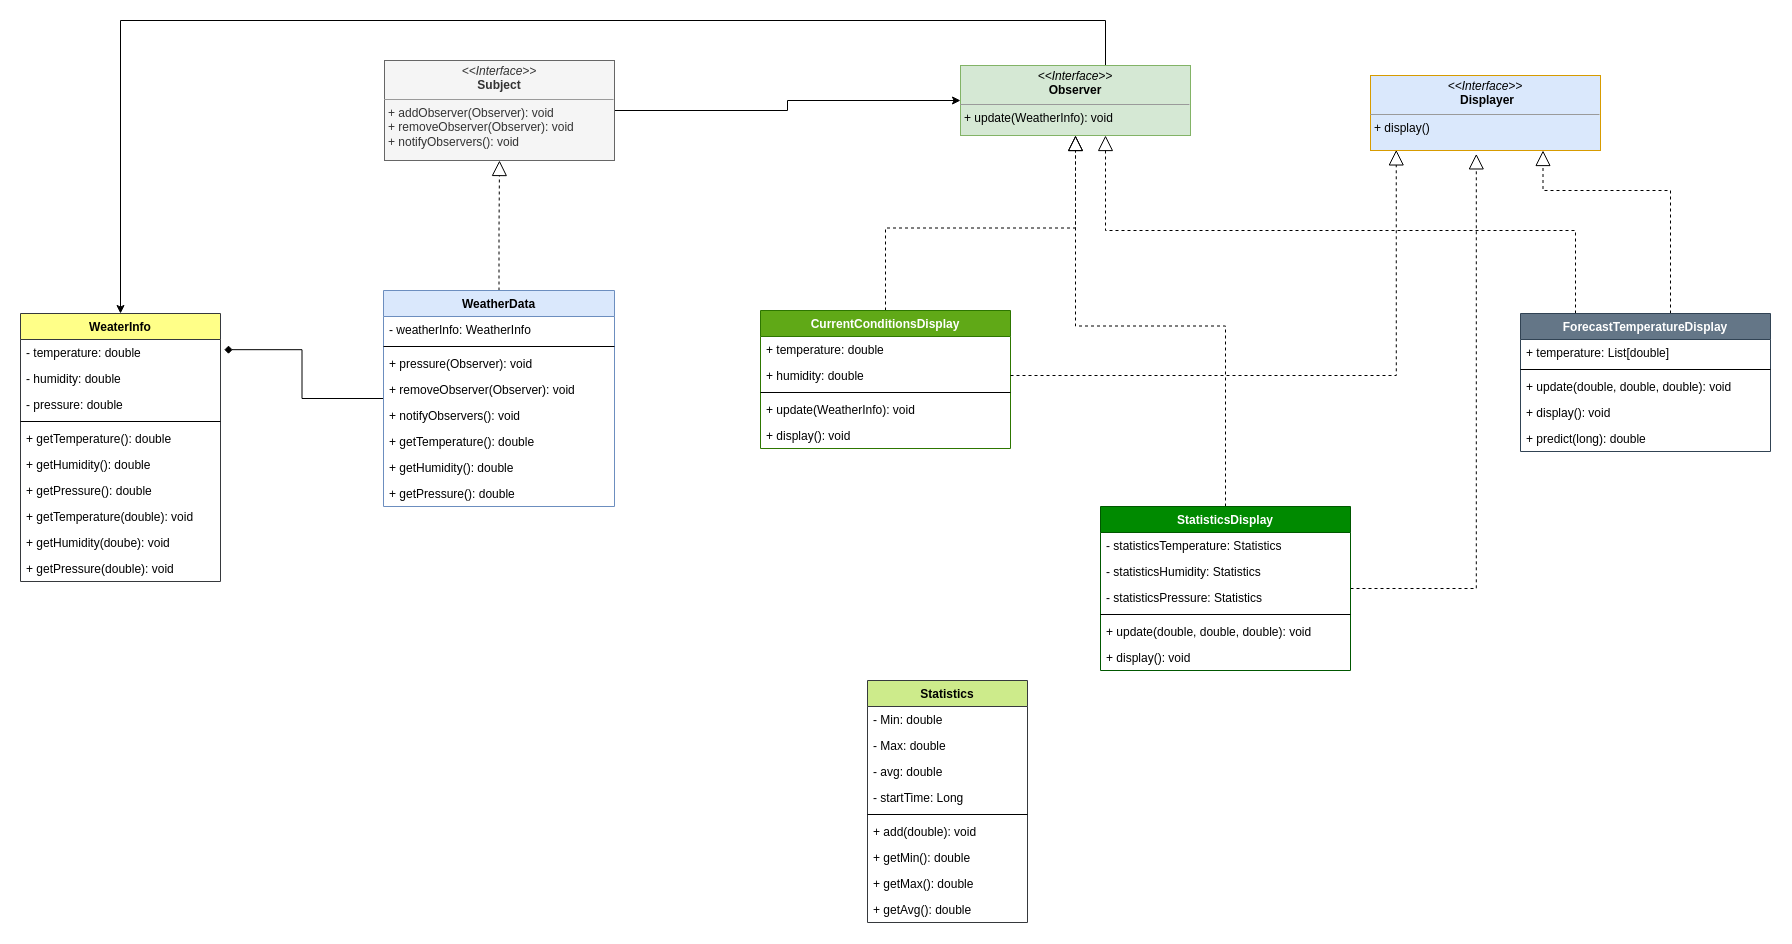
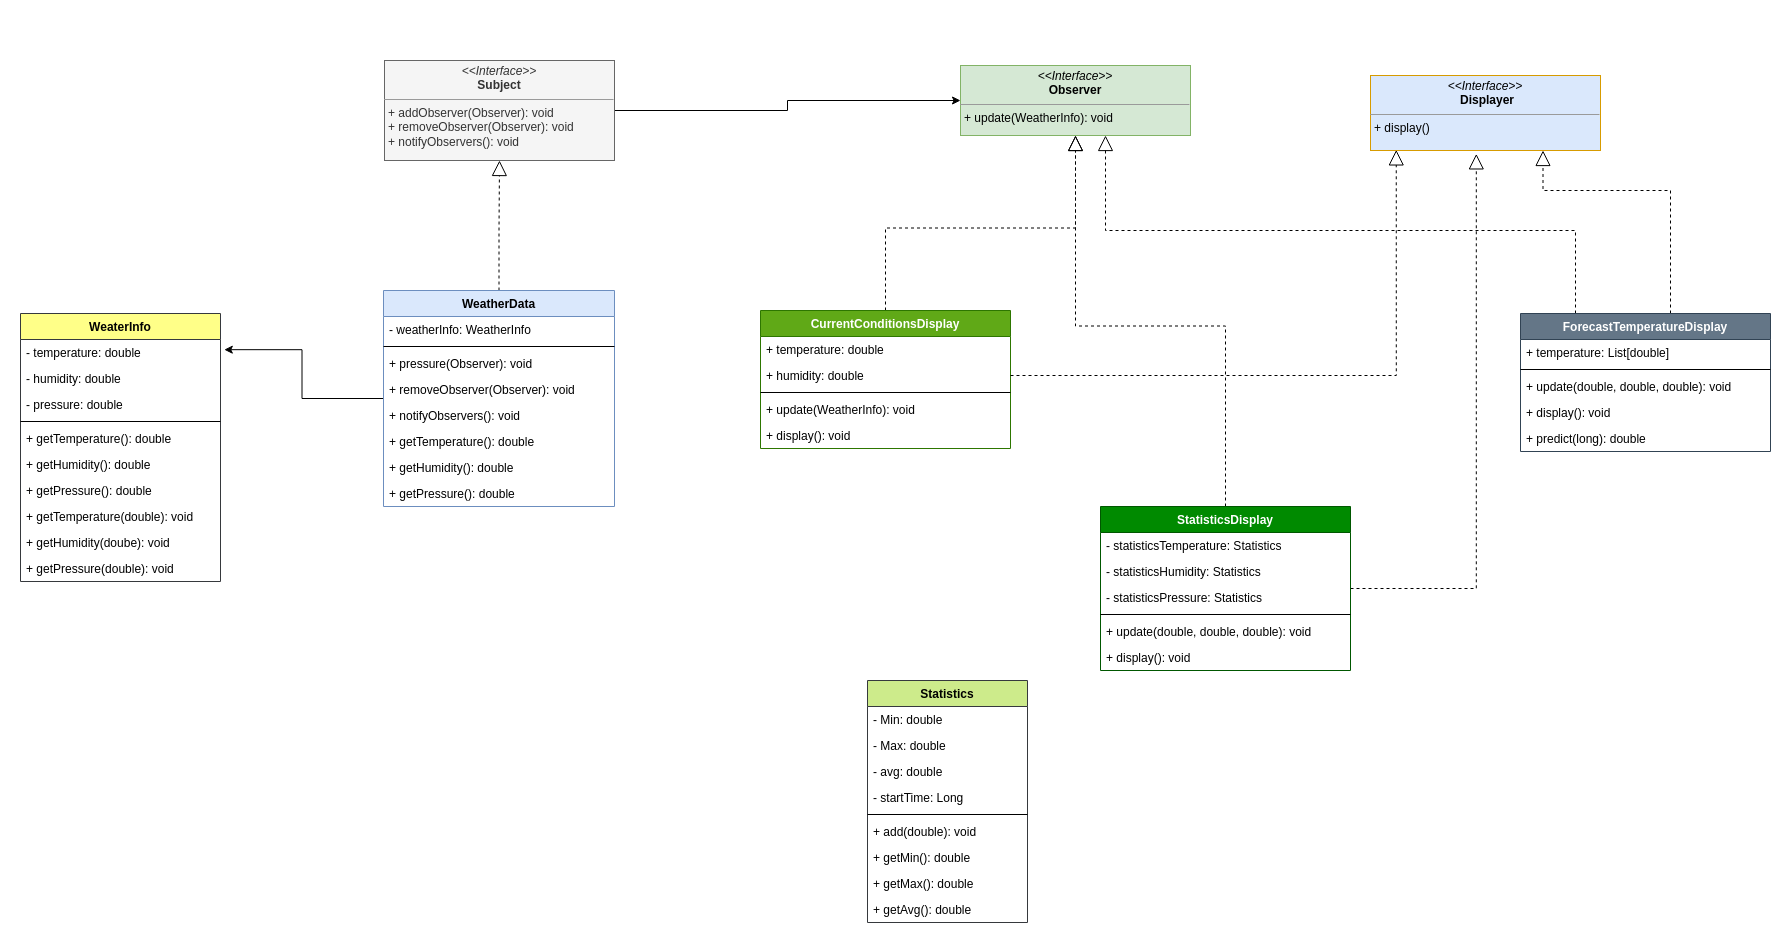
(493, 21) -> none
(233, 350) -> (233, 350)
